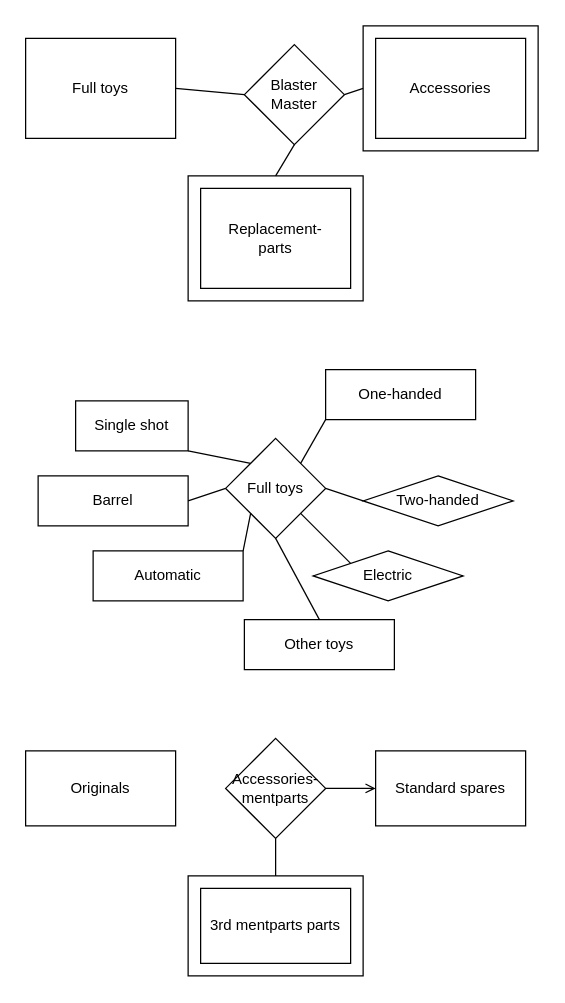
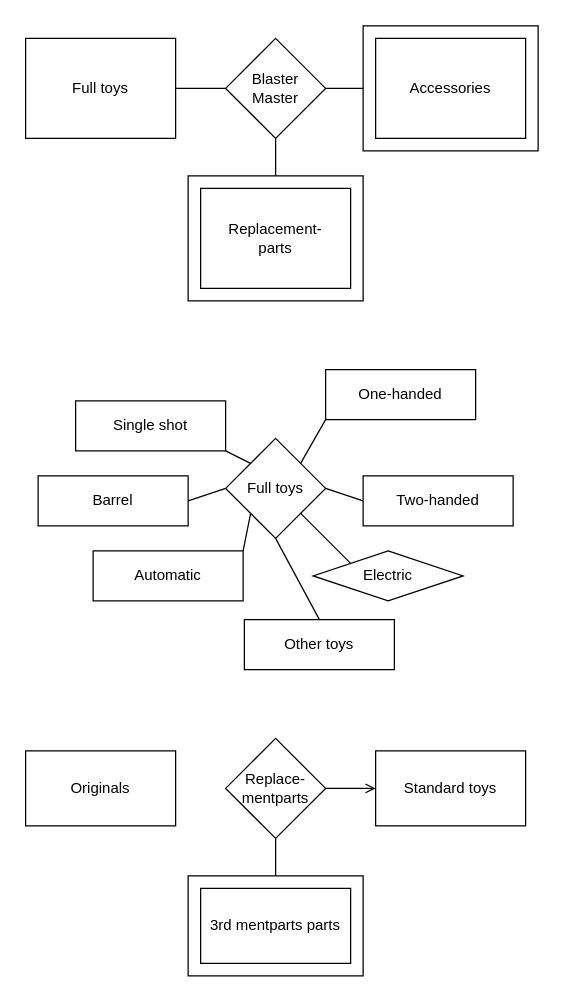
(294, 94) -> (276, 88)
(132, 426) -> (151, 426)
(438, 501) -> (438, 501)
(276, 788) -> (276, 788)
(451, 788) -> (451, 788)
